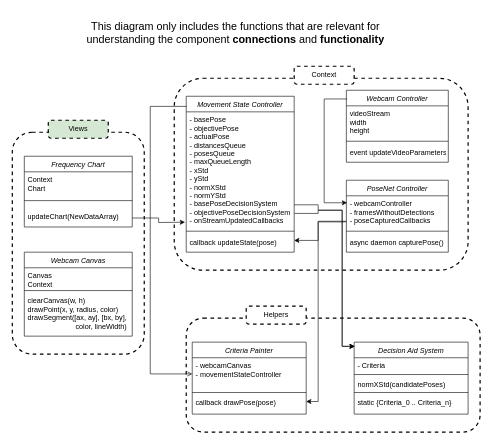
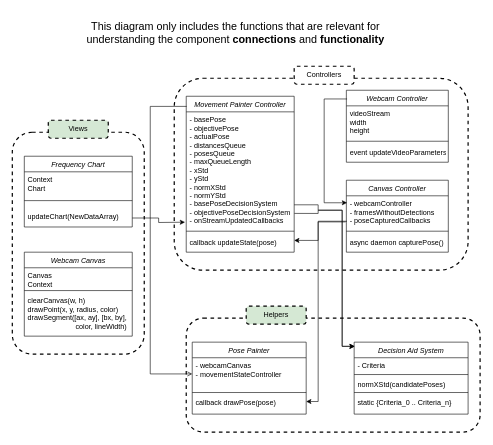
(324, 75) -> (324, 75)
(240, 104) -> (240, 104)
(397, 188) -> (397, 188)
(276, 315) -> (276, 315)
(249, 350) -> (249, 350)
